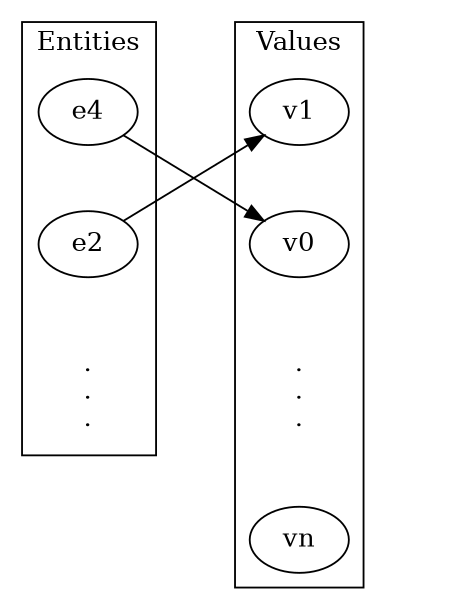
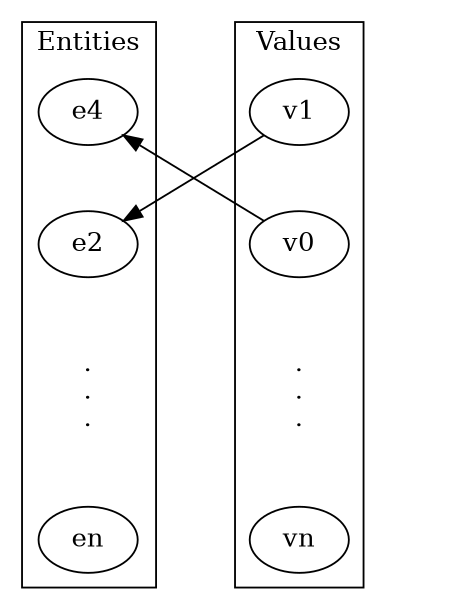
(182, 171) -> (205, 185)
(183, 185) -> (205, 171)
none -> (88, 540)
